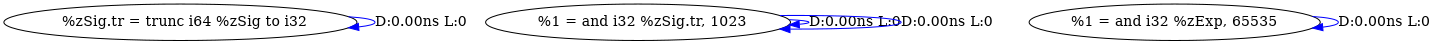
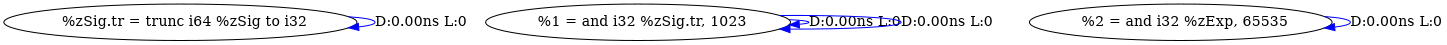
(1175, 22) -> (1181, 22)
